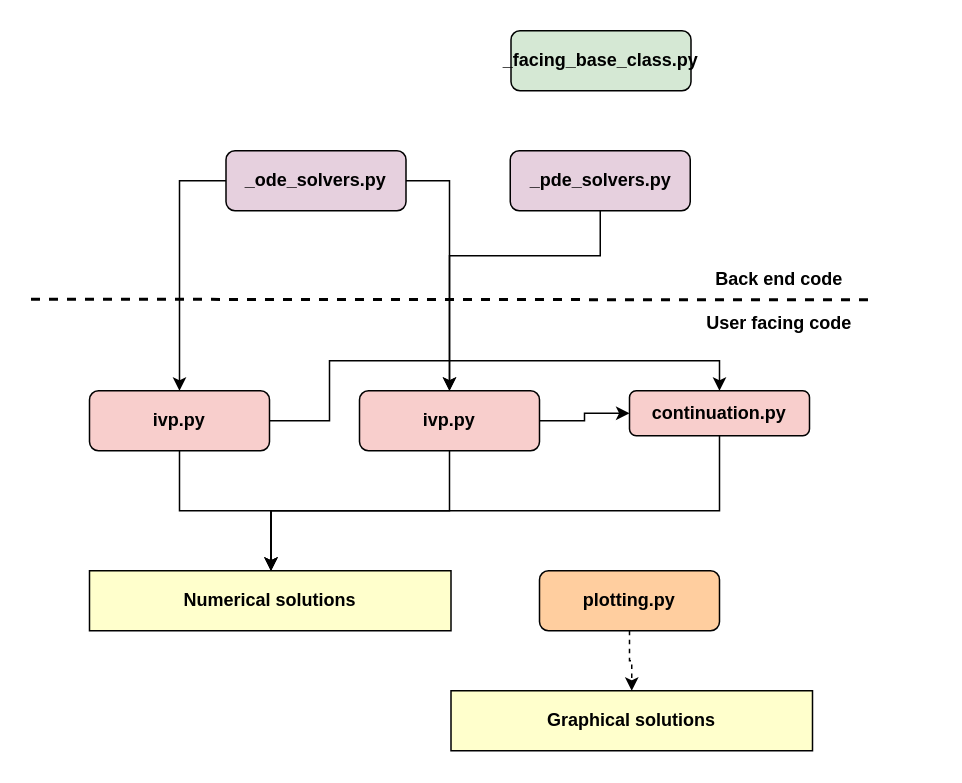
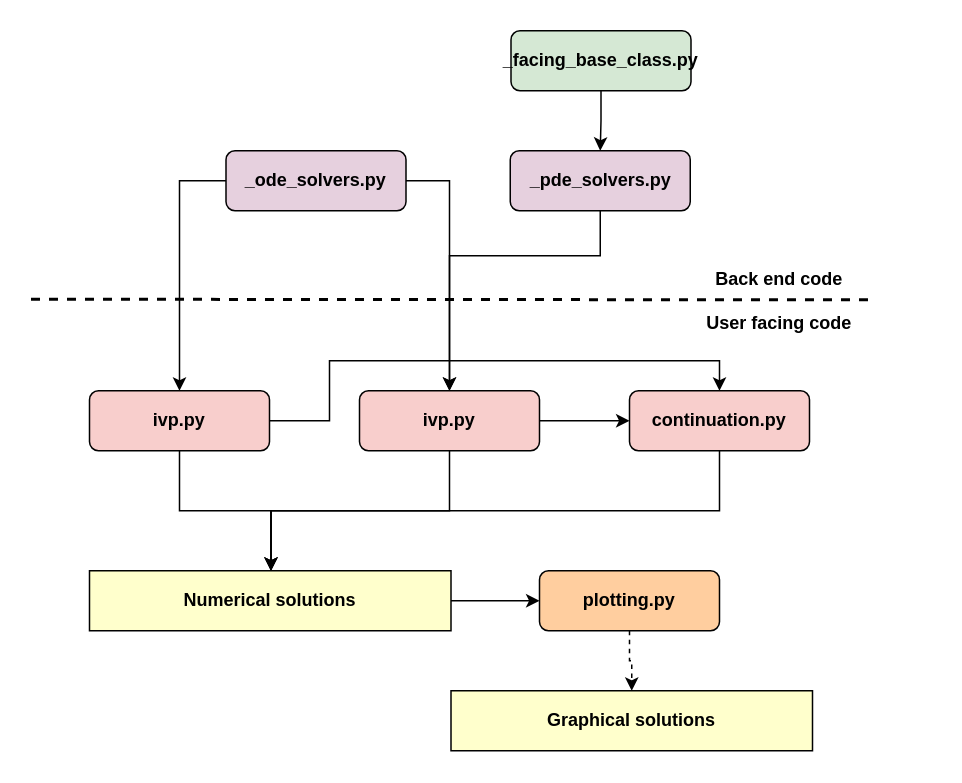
none -> (601, 116)
(719, 413) -> (719, 421)
none -> (490, 601)
